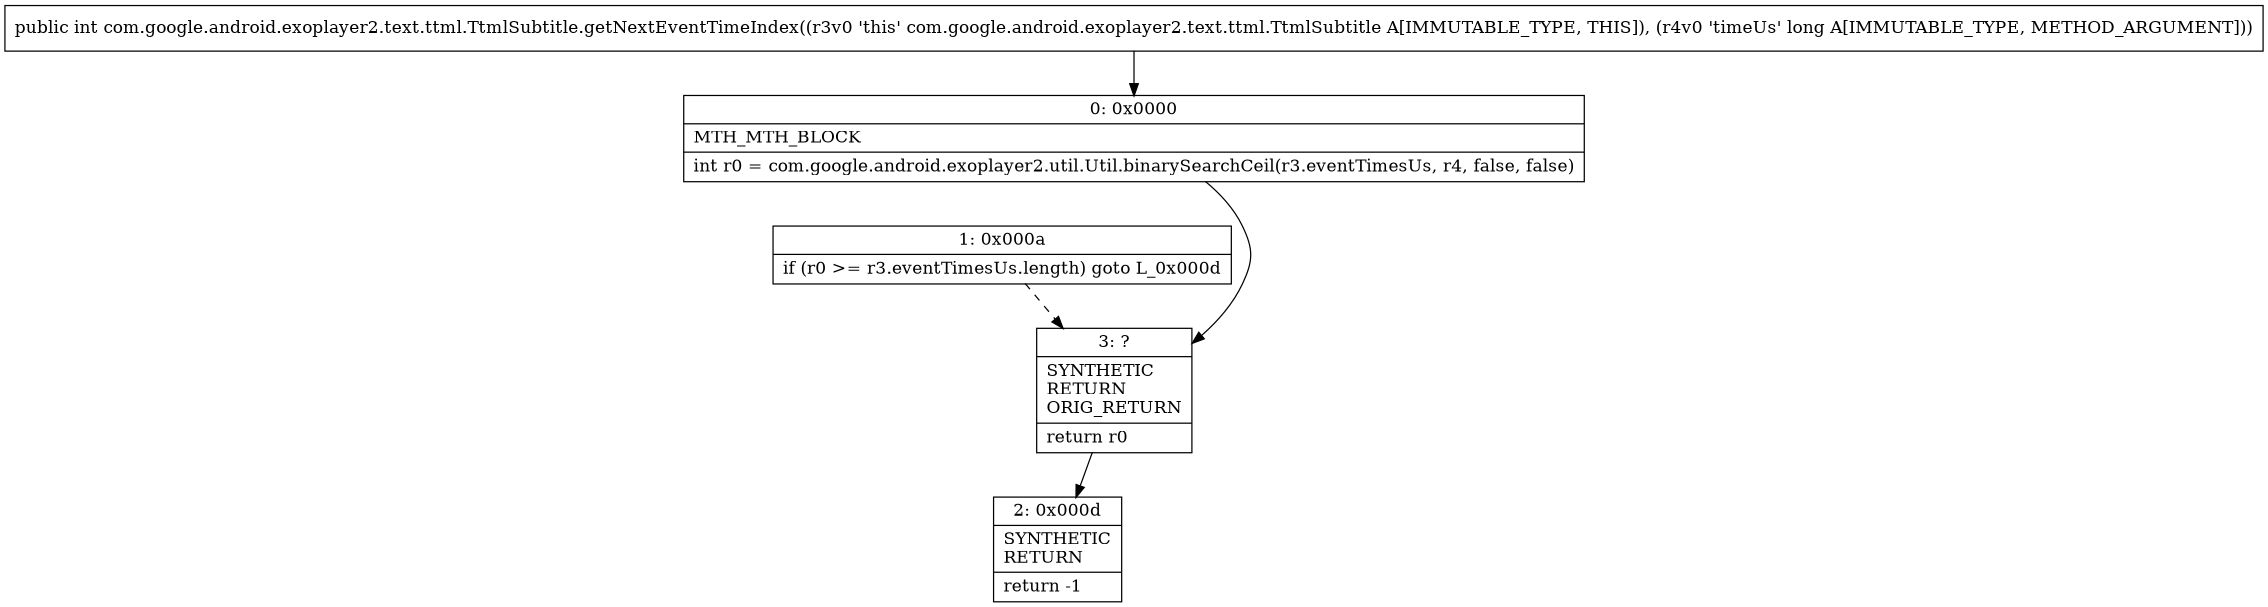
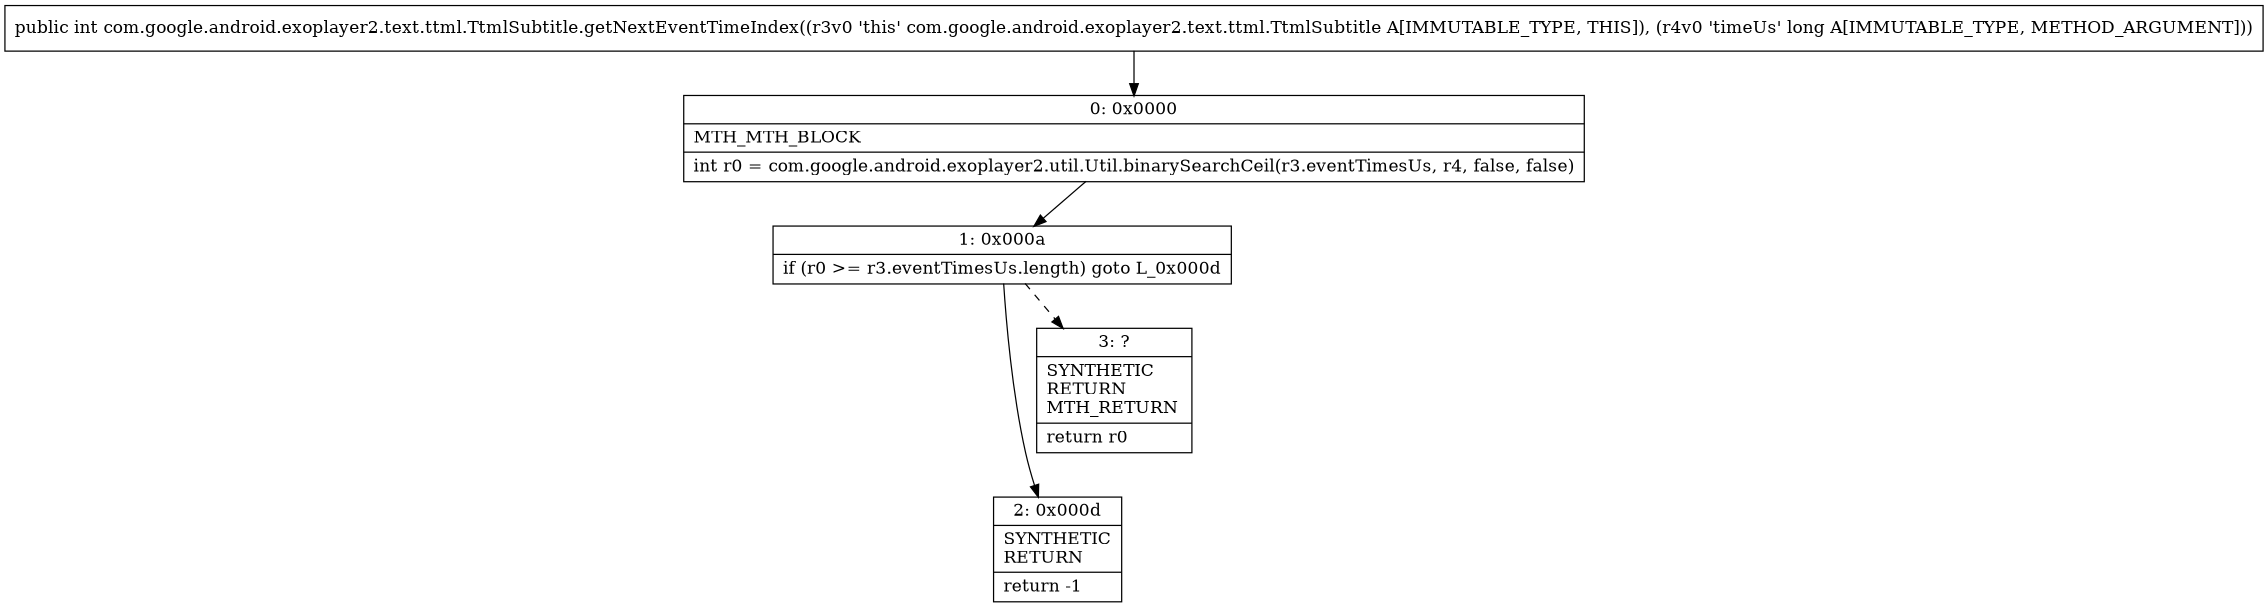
(1250, 259) -> (1065, 200)
(1114, 408) -> (1112, 408)
(1086, 469) -> (1014, 385)
